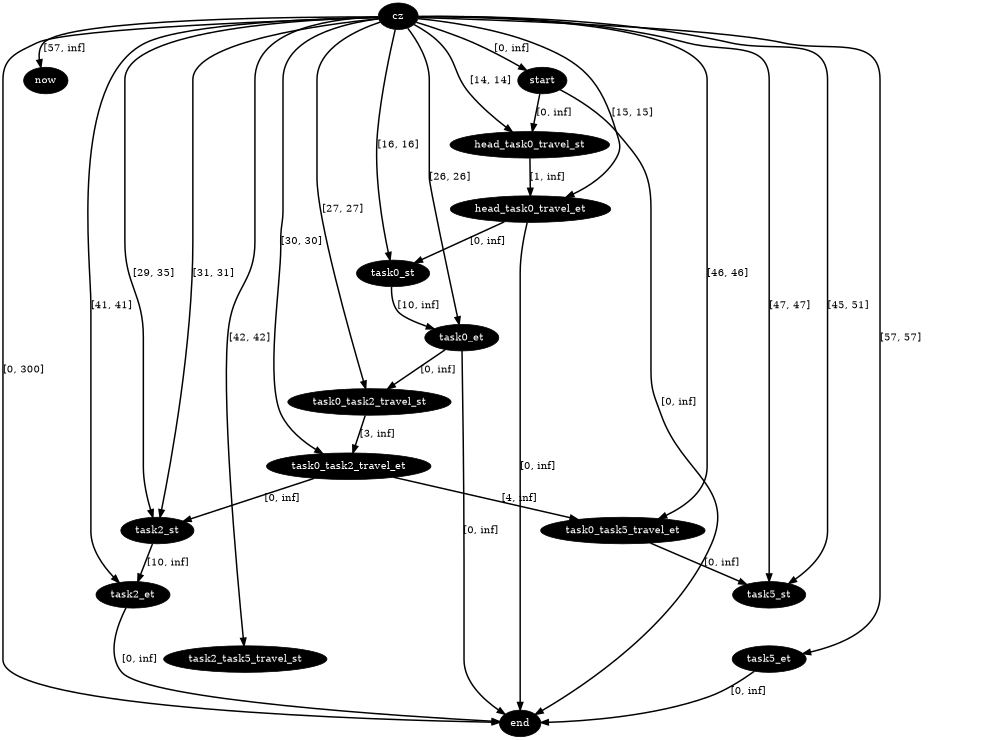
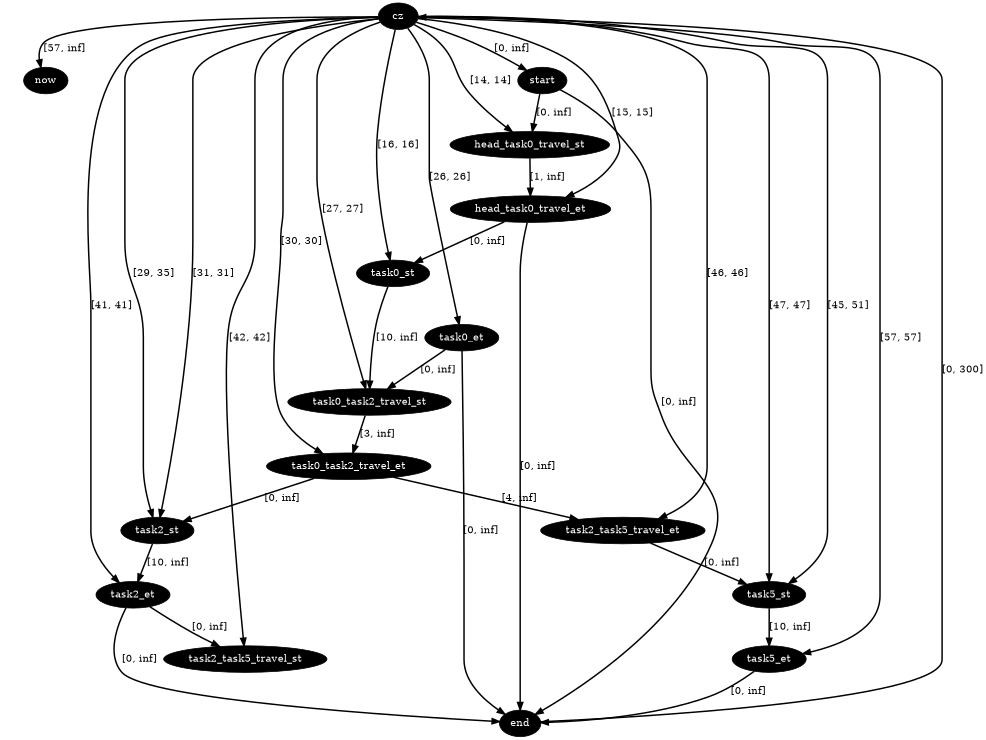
(400, 314) -> (374, 333)
(3, 421) -> (942, 312)
(623, 531) -> (623, 531)
none -> (769, 623)
none -> (181, 626)
